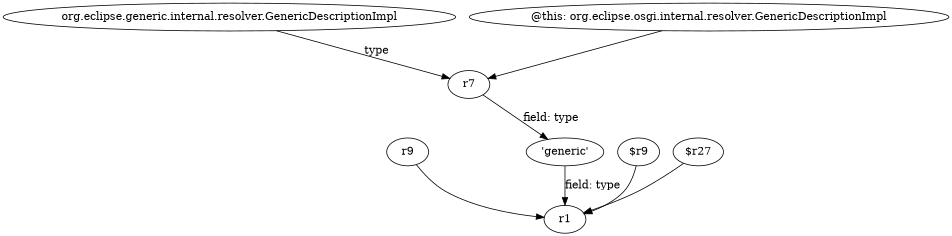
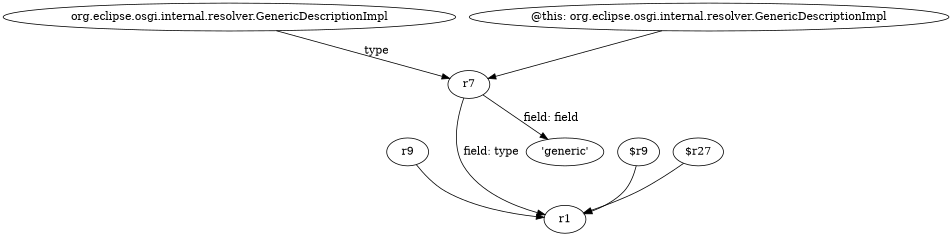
(229, 17) -> (229, 17)
(551, 118) -> (551, 118)
(565, 182) -> (469, 174)
